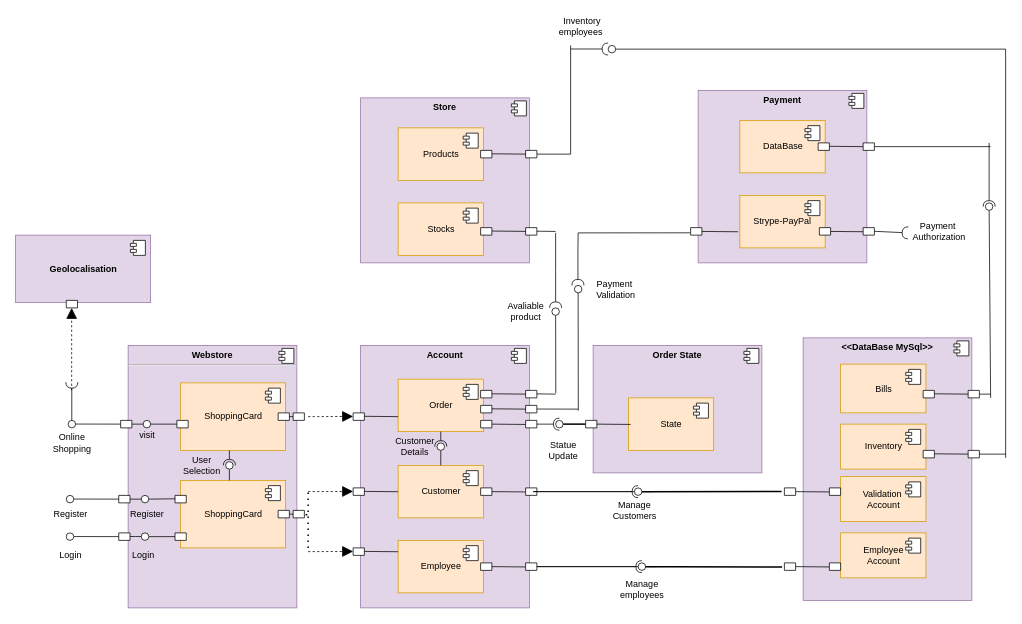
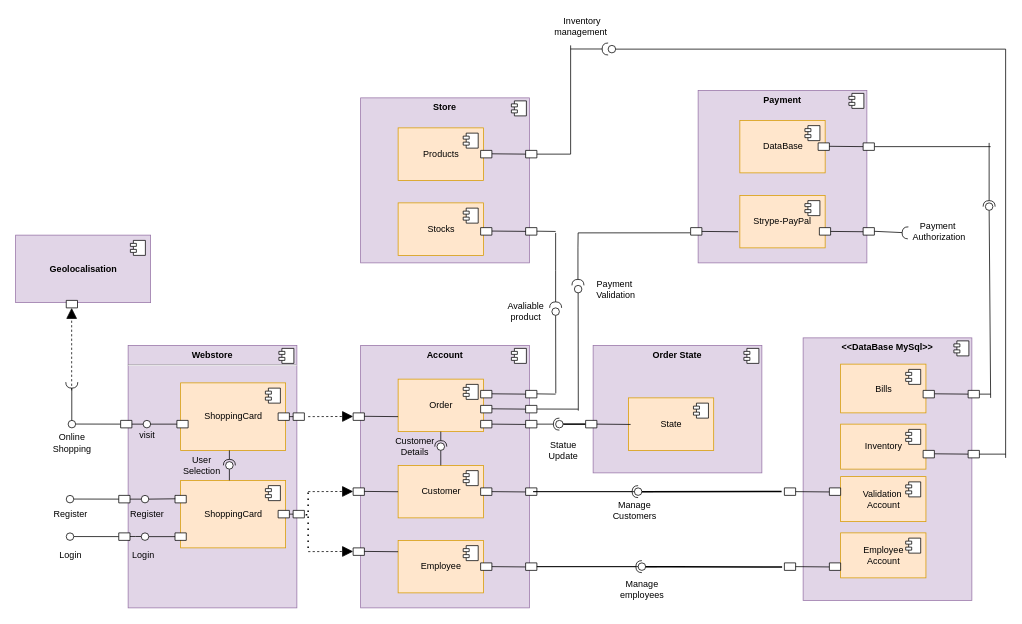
(582, 27) -> (582, 27)
